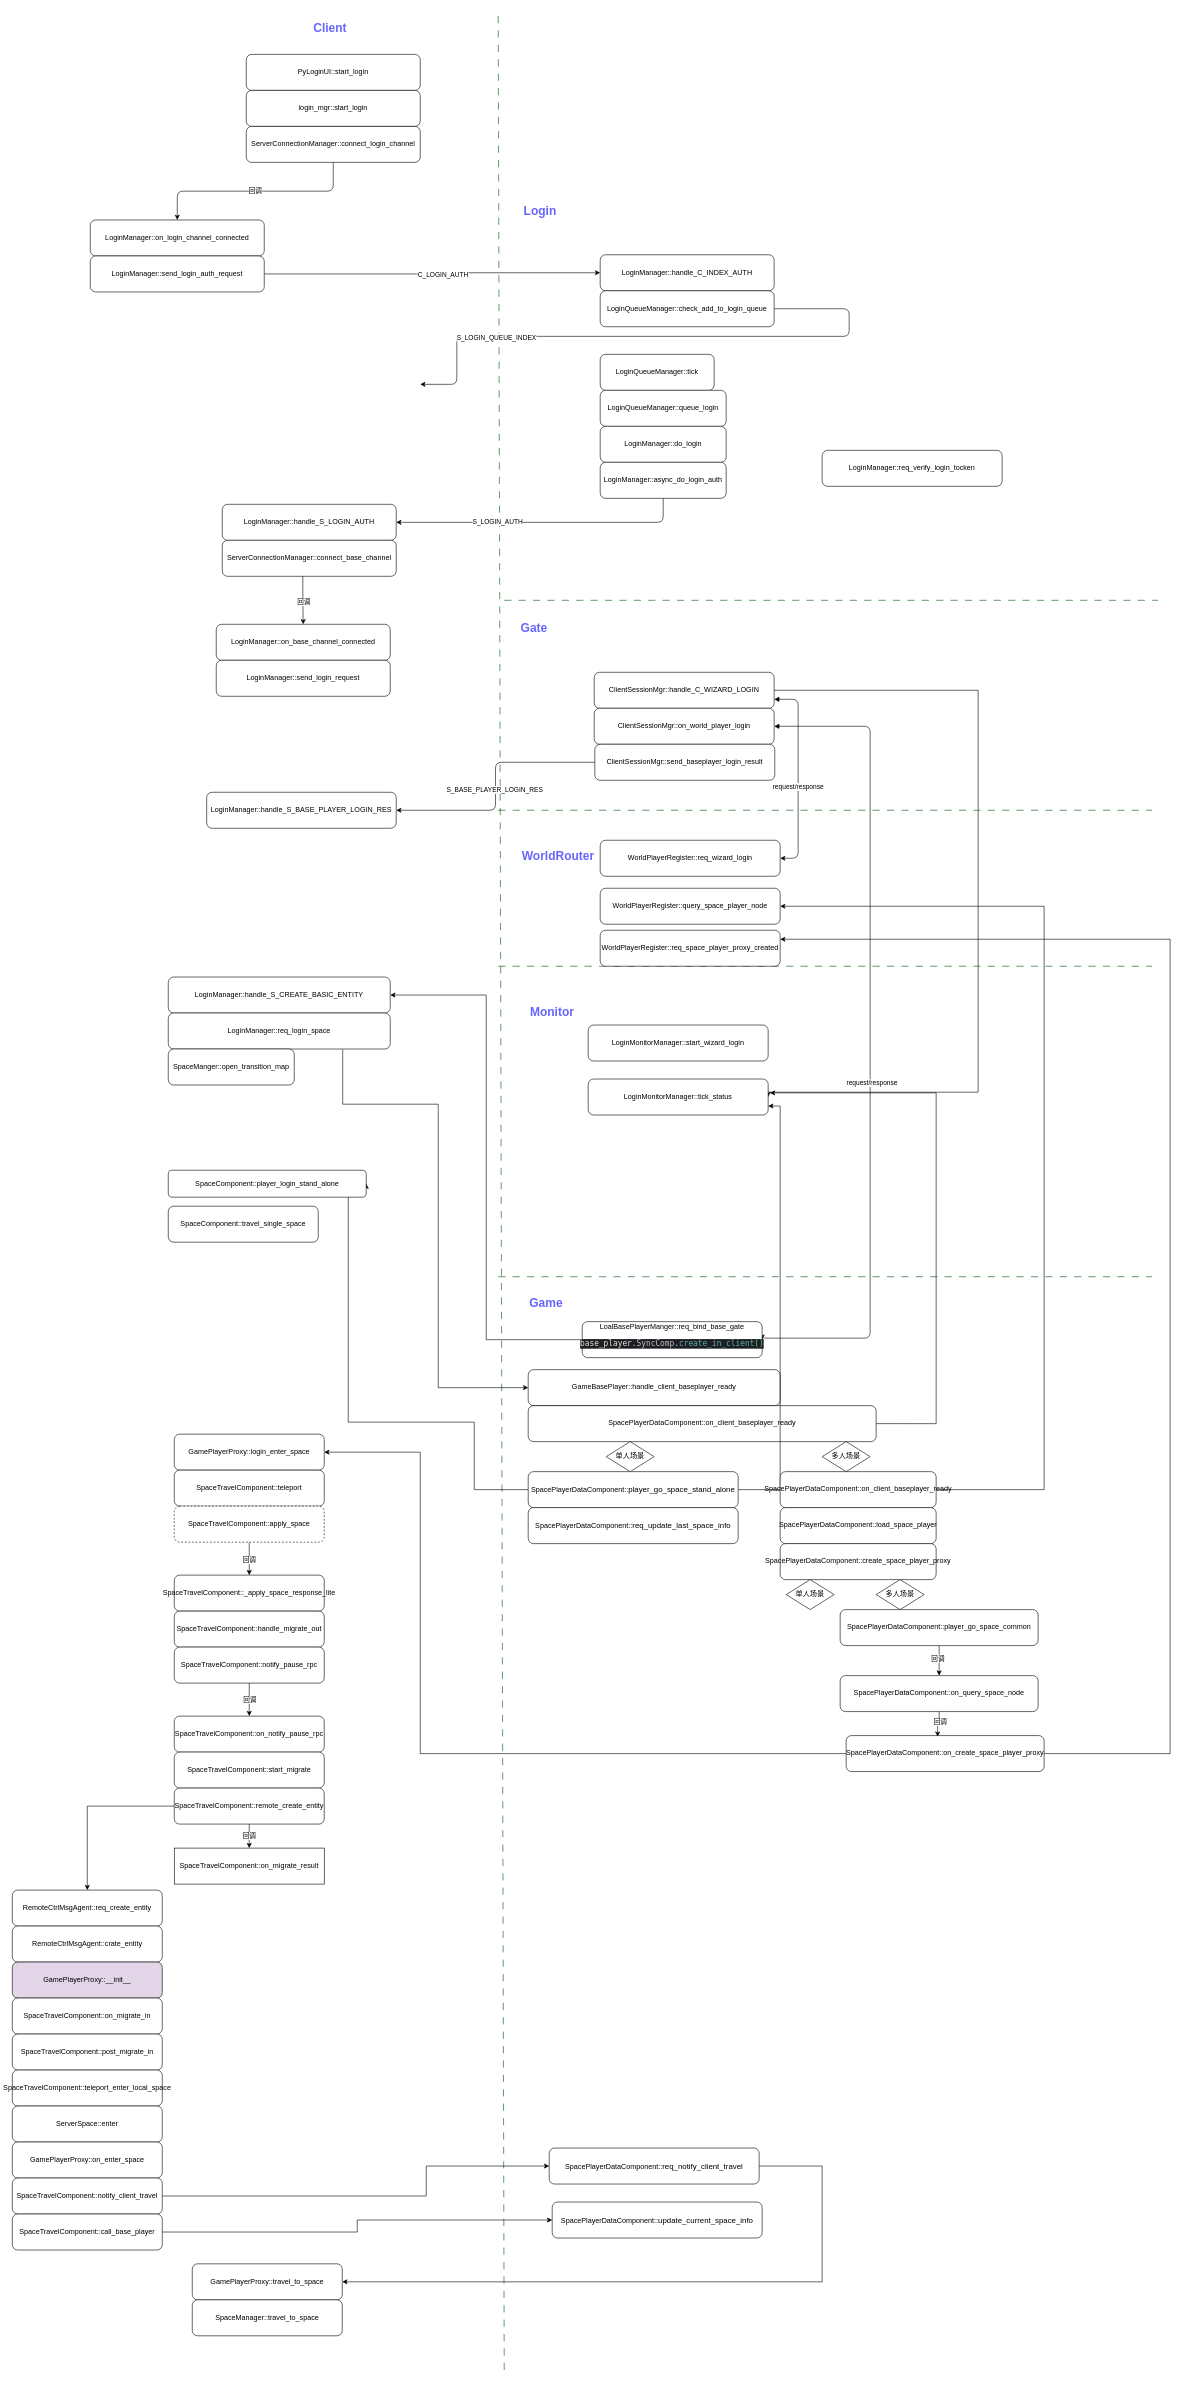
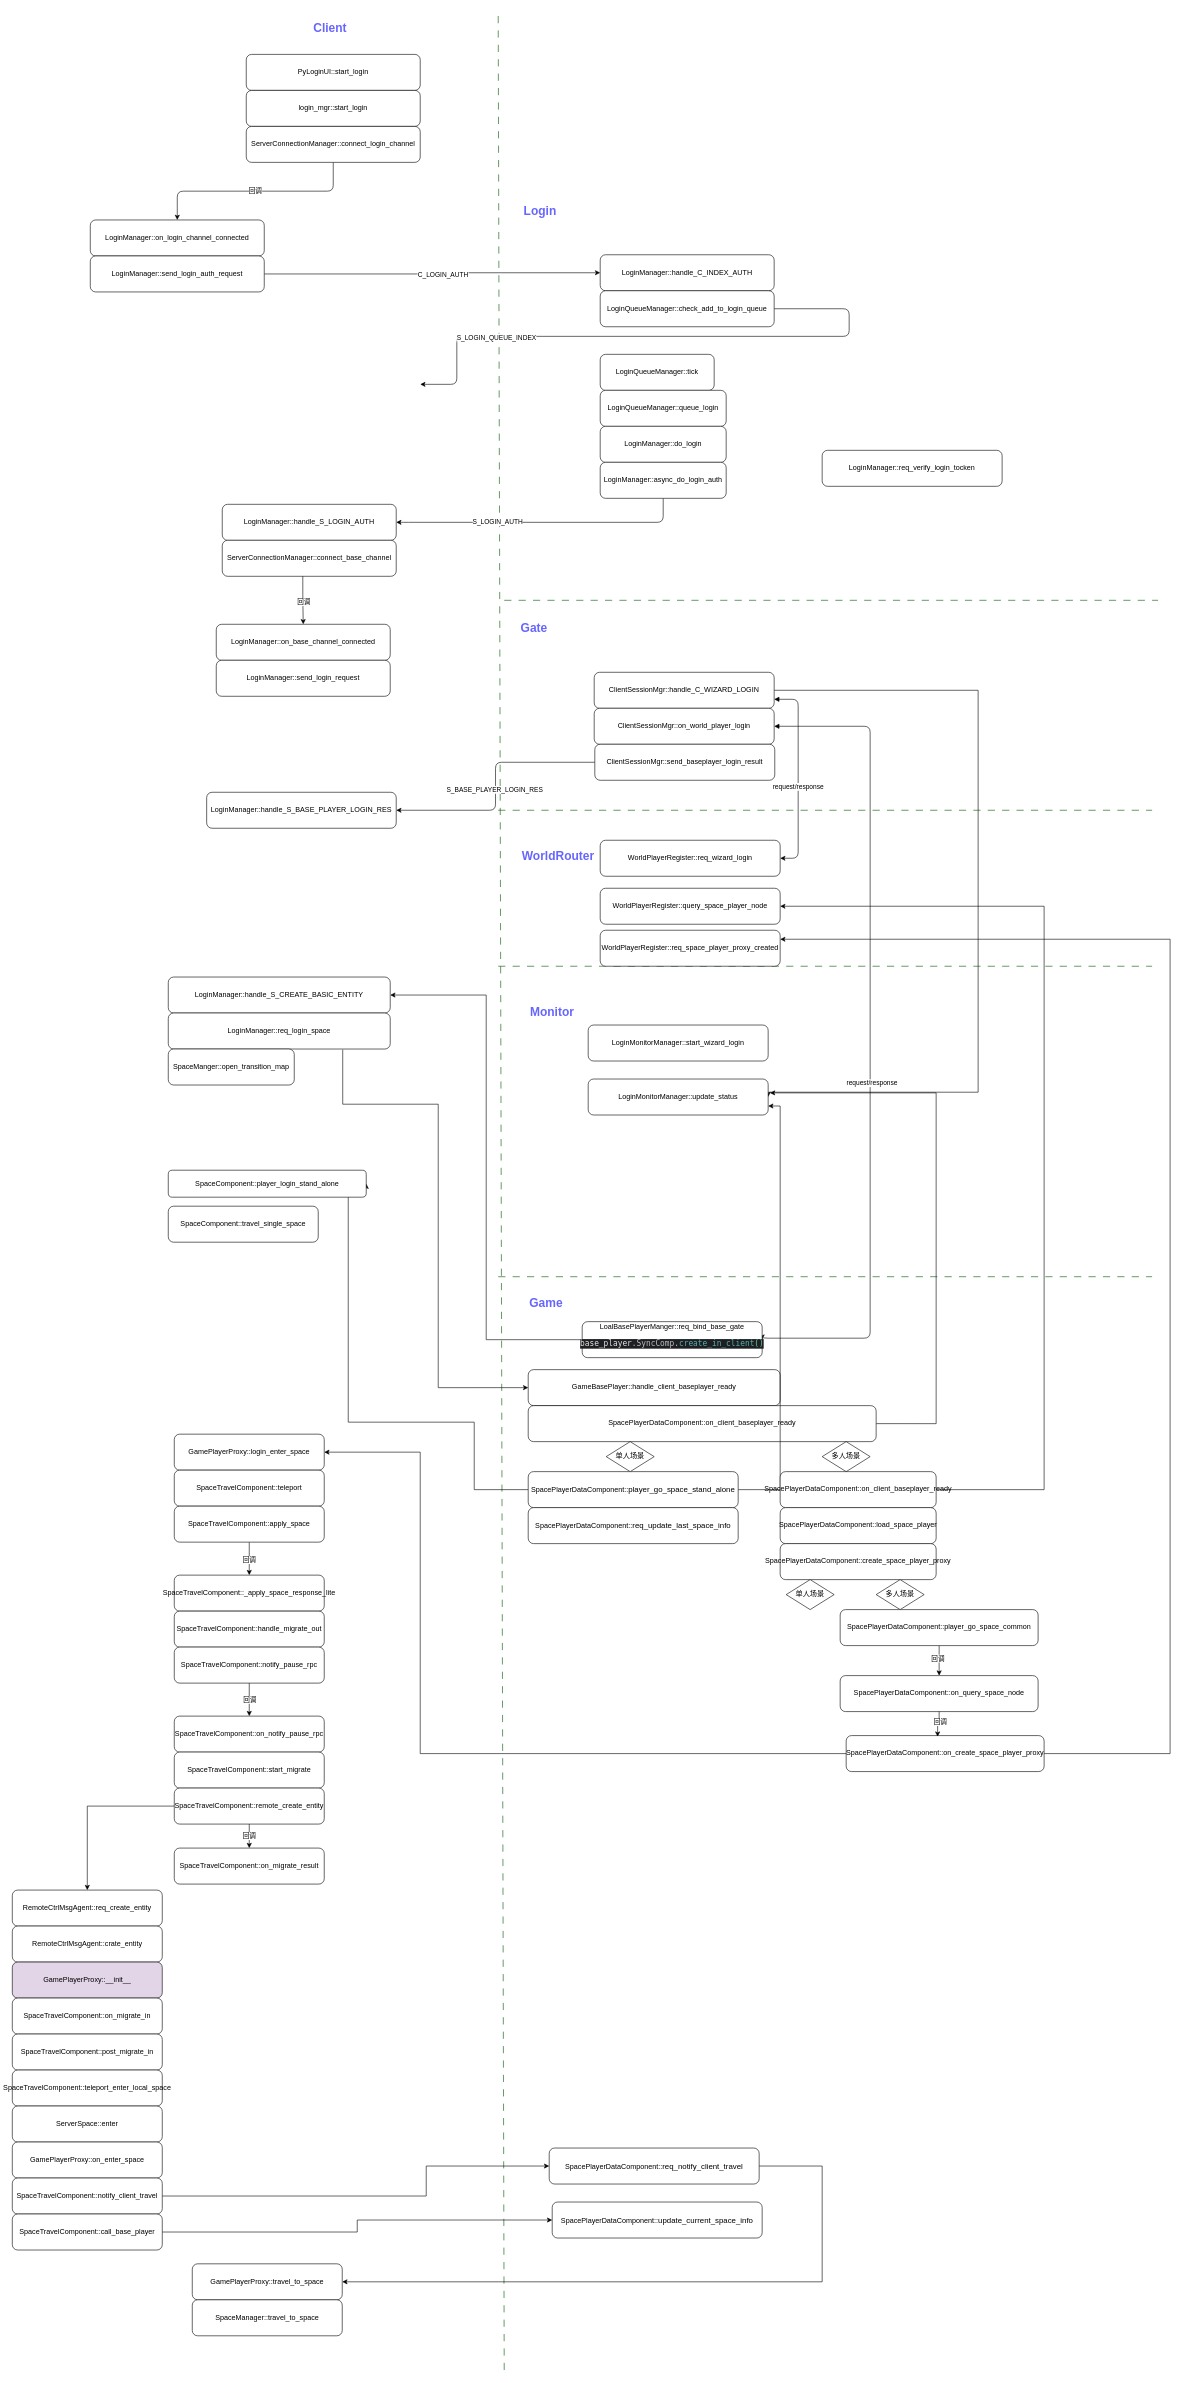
(678, 1097) -> (678, 1097)
(249, 1524) -> (249, 1524)
(249, 1866) -> (249, 1866)
